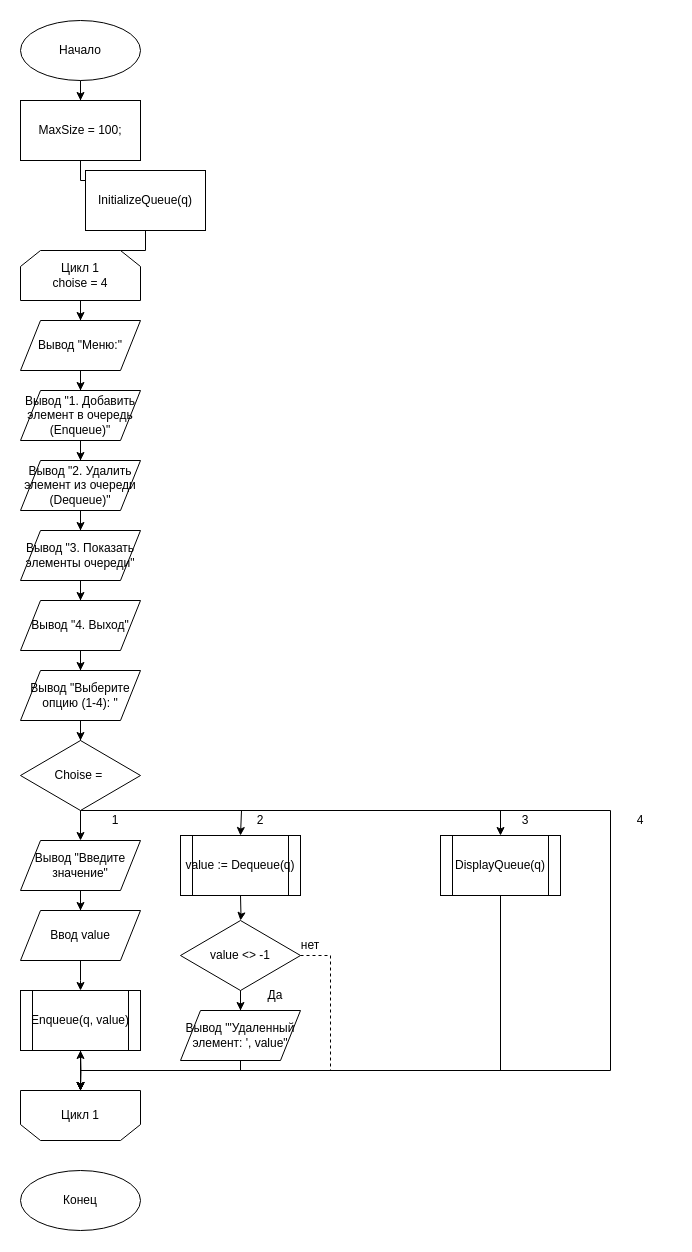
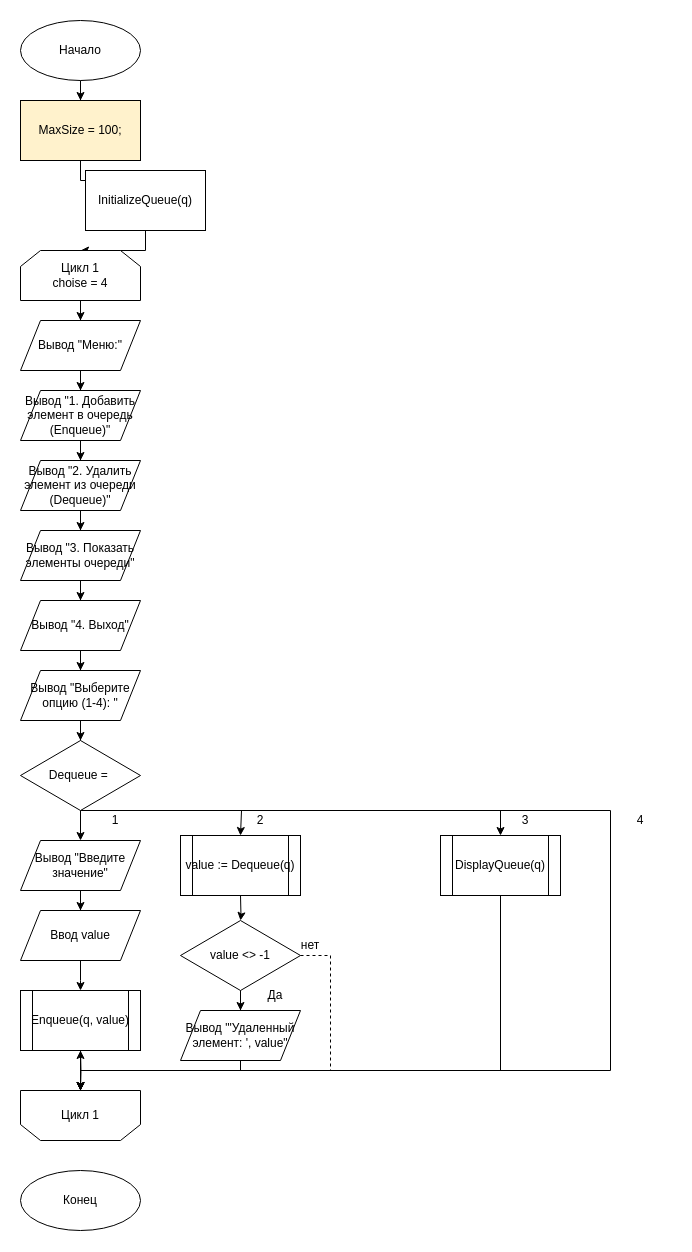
(81, 131) -> (81, 131)
(86, 251) -> (88, 251)
(81, 776) -> (81, 776)
